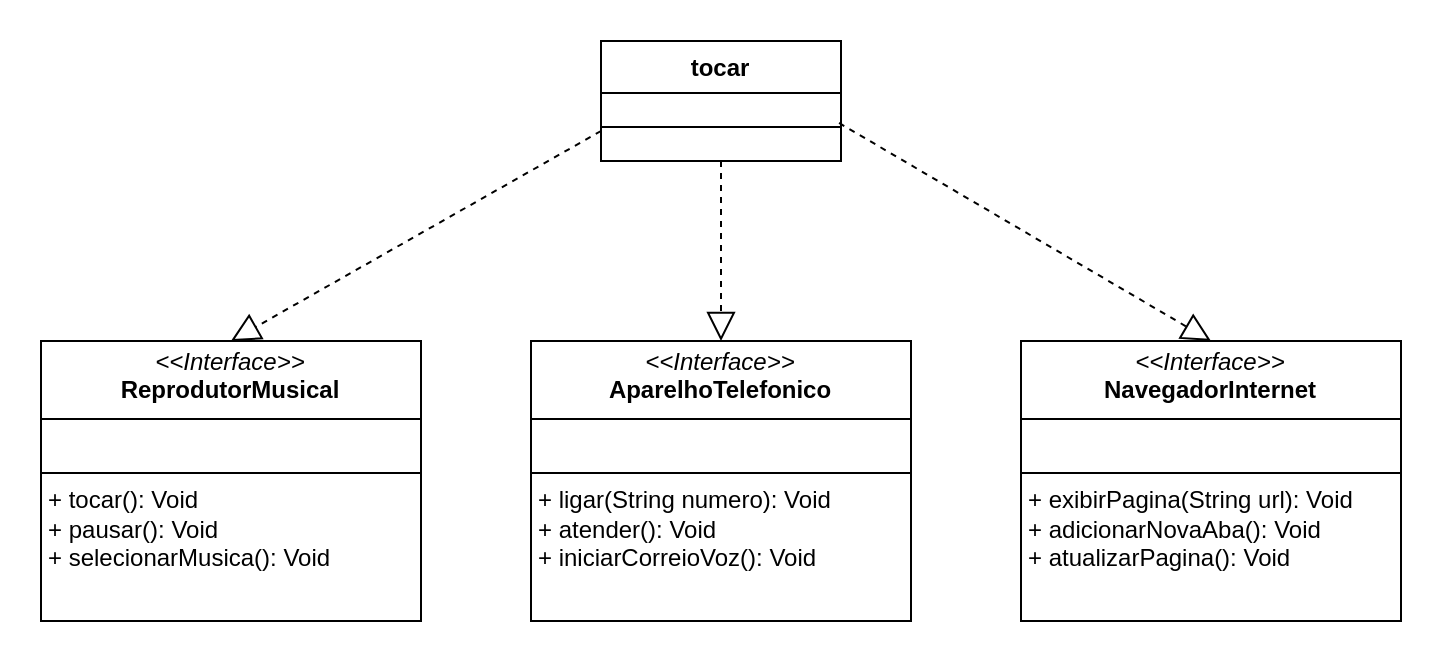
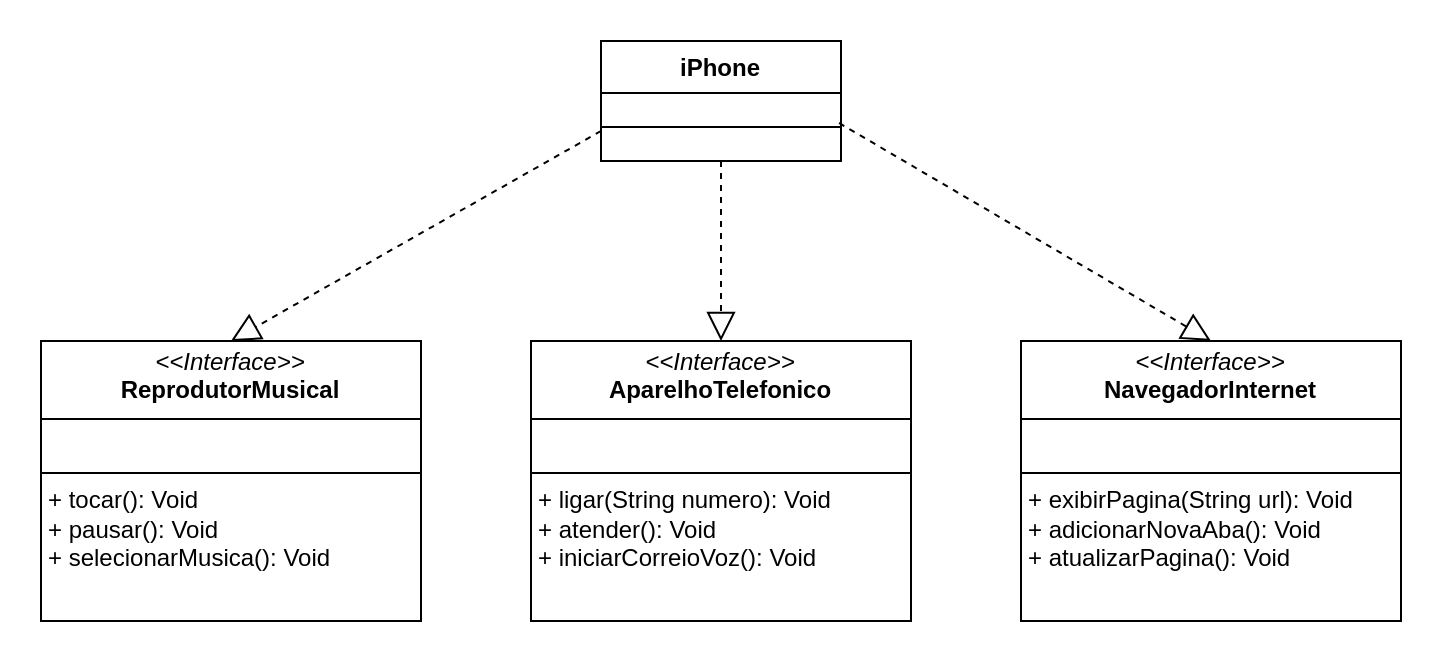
(721, 69) -> (721, 69)
